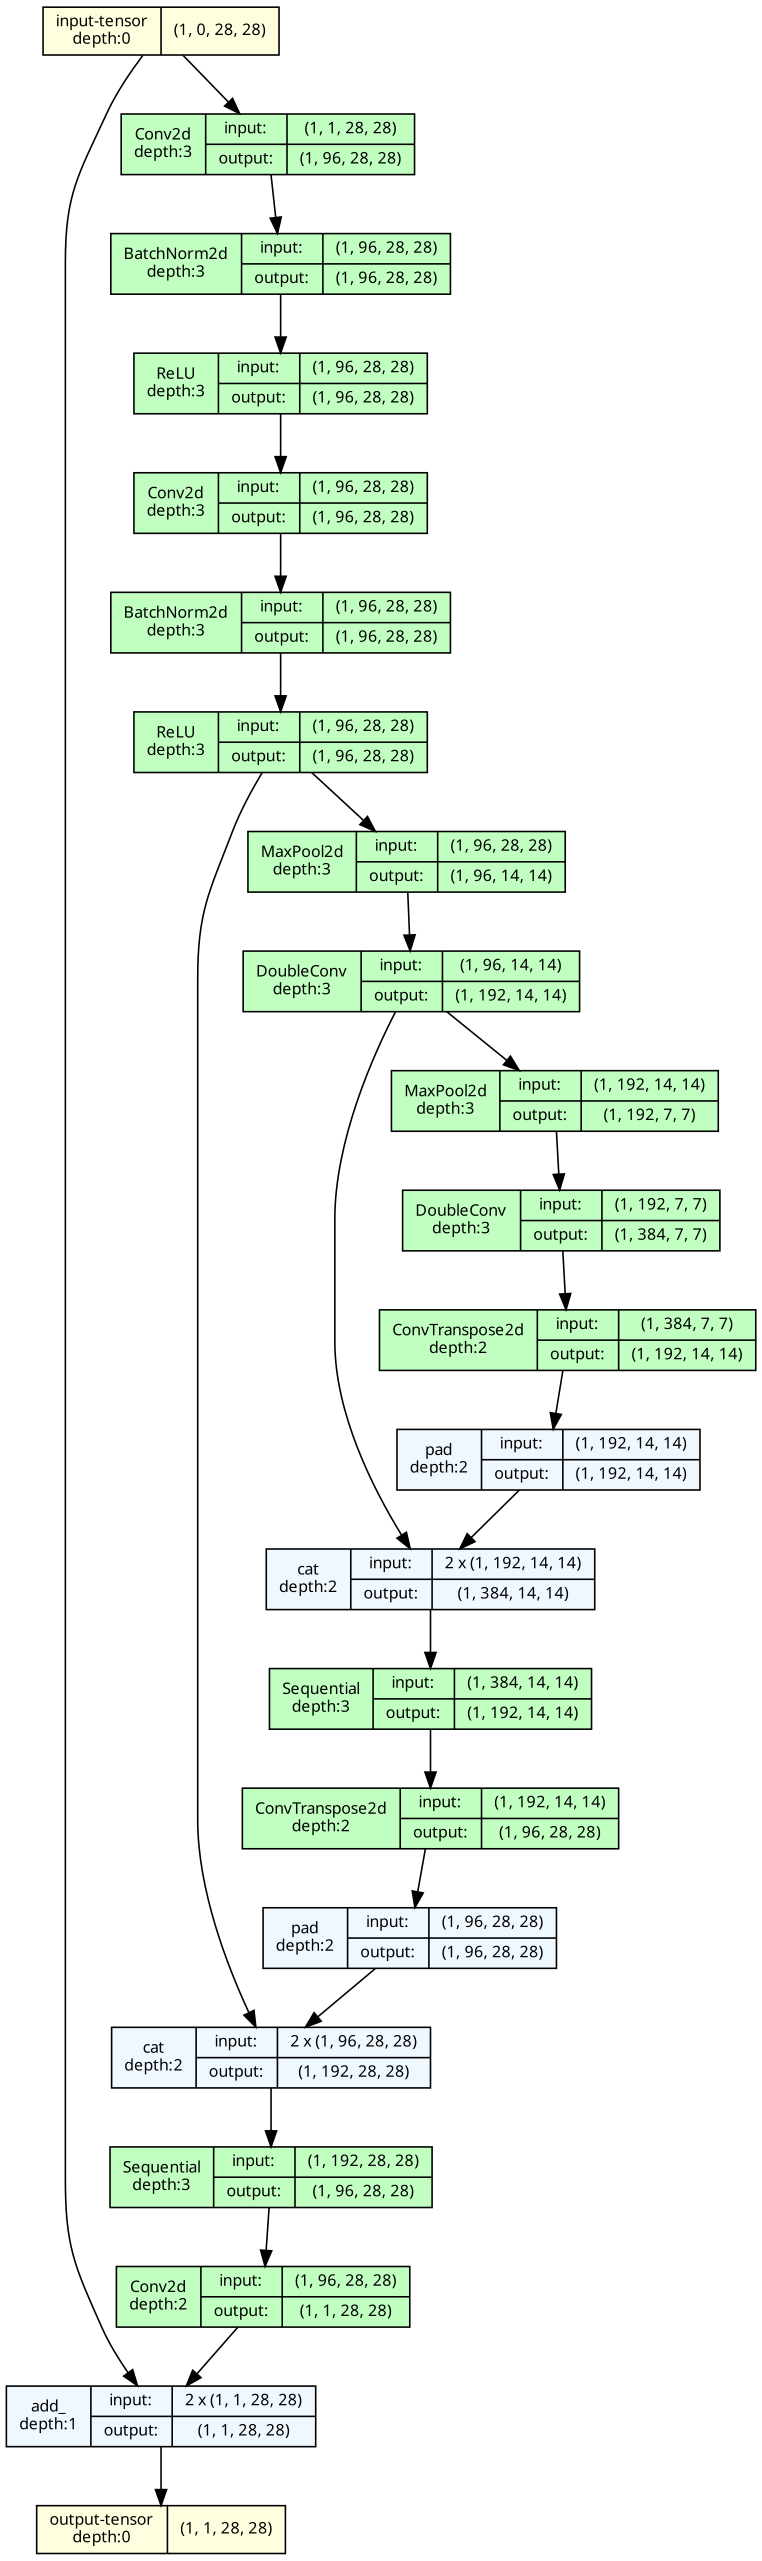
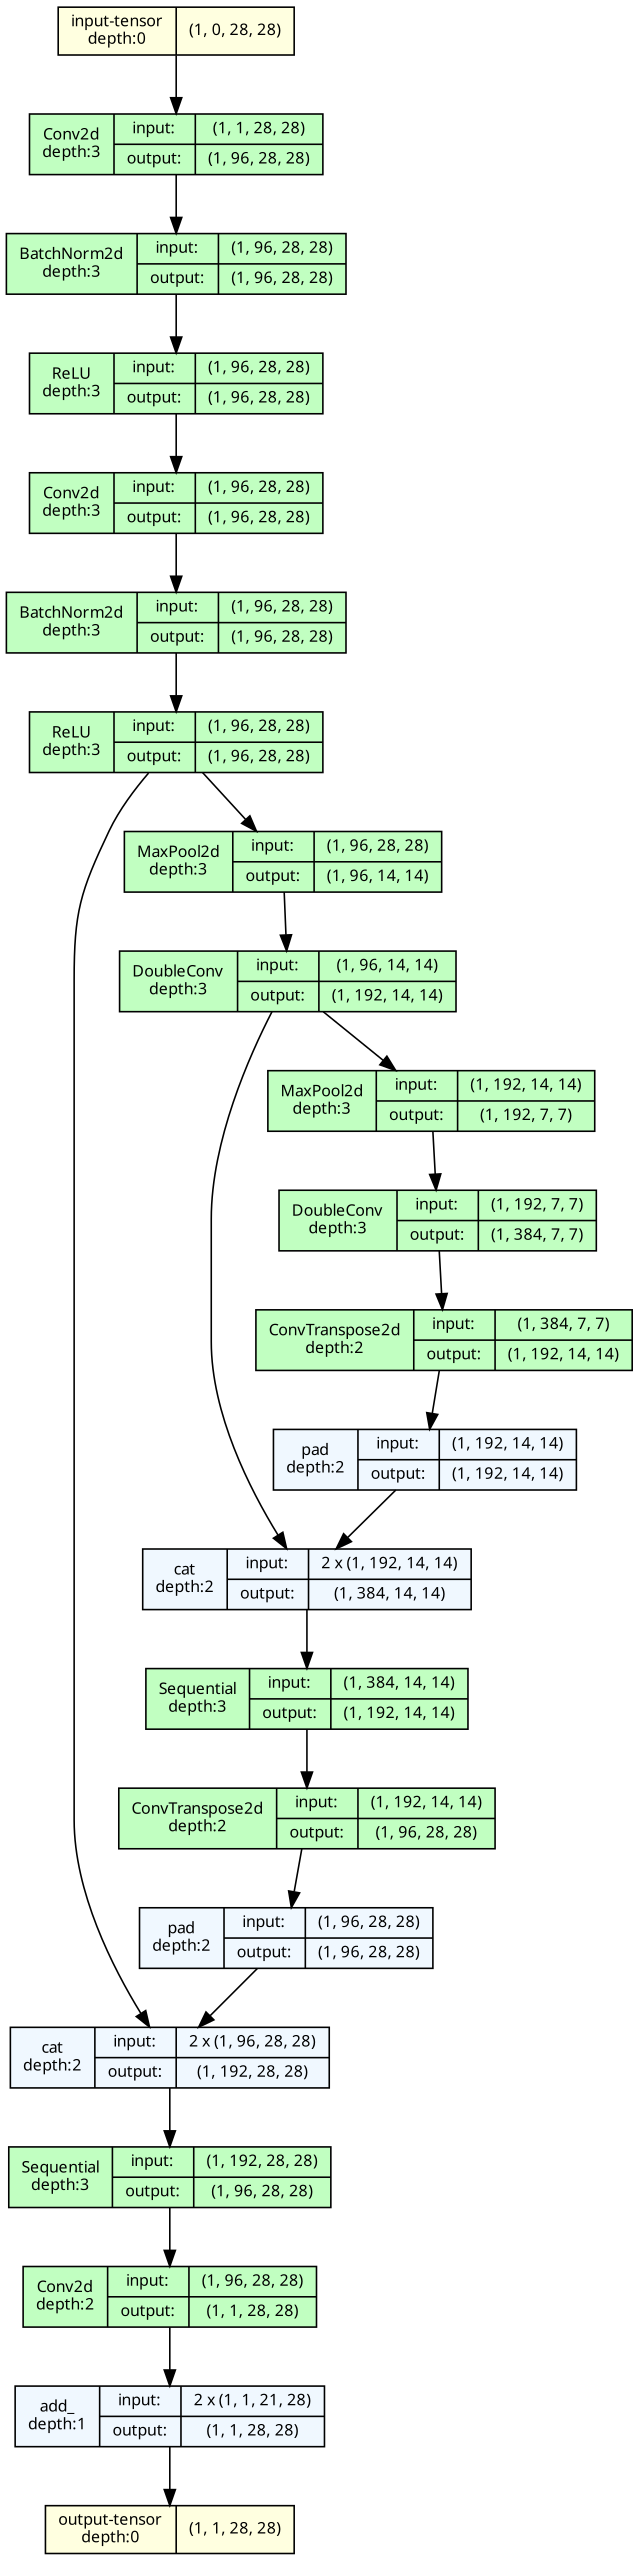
(65, 1212) -> none
(244, 2400) -> (253, 2400)
